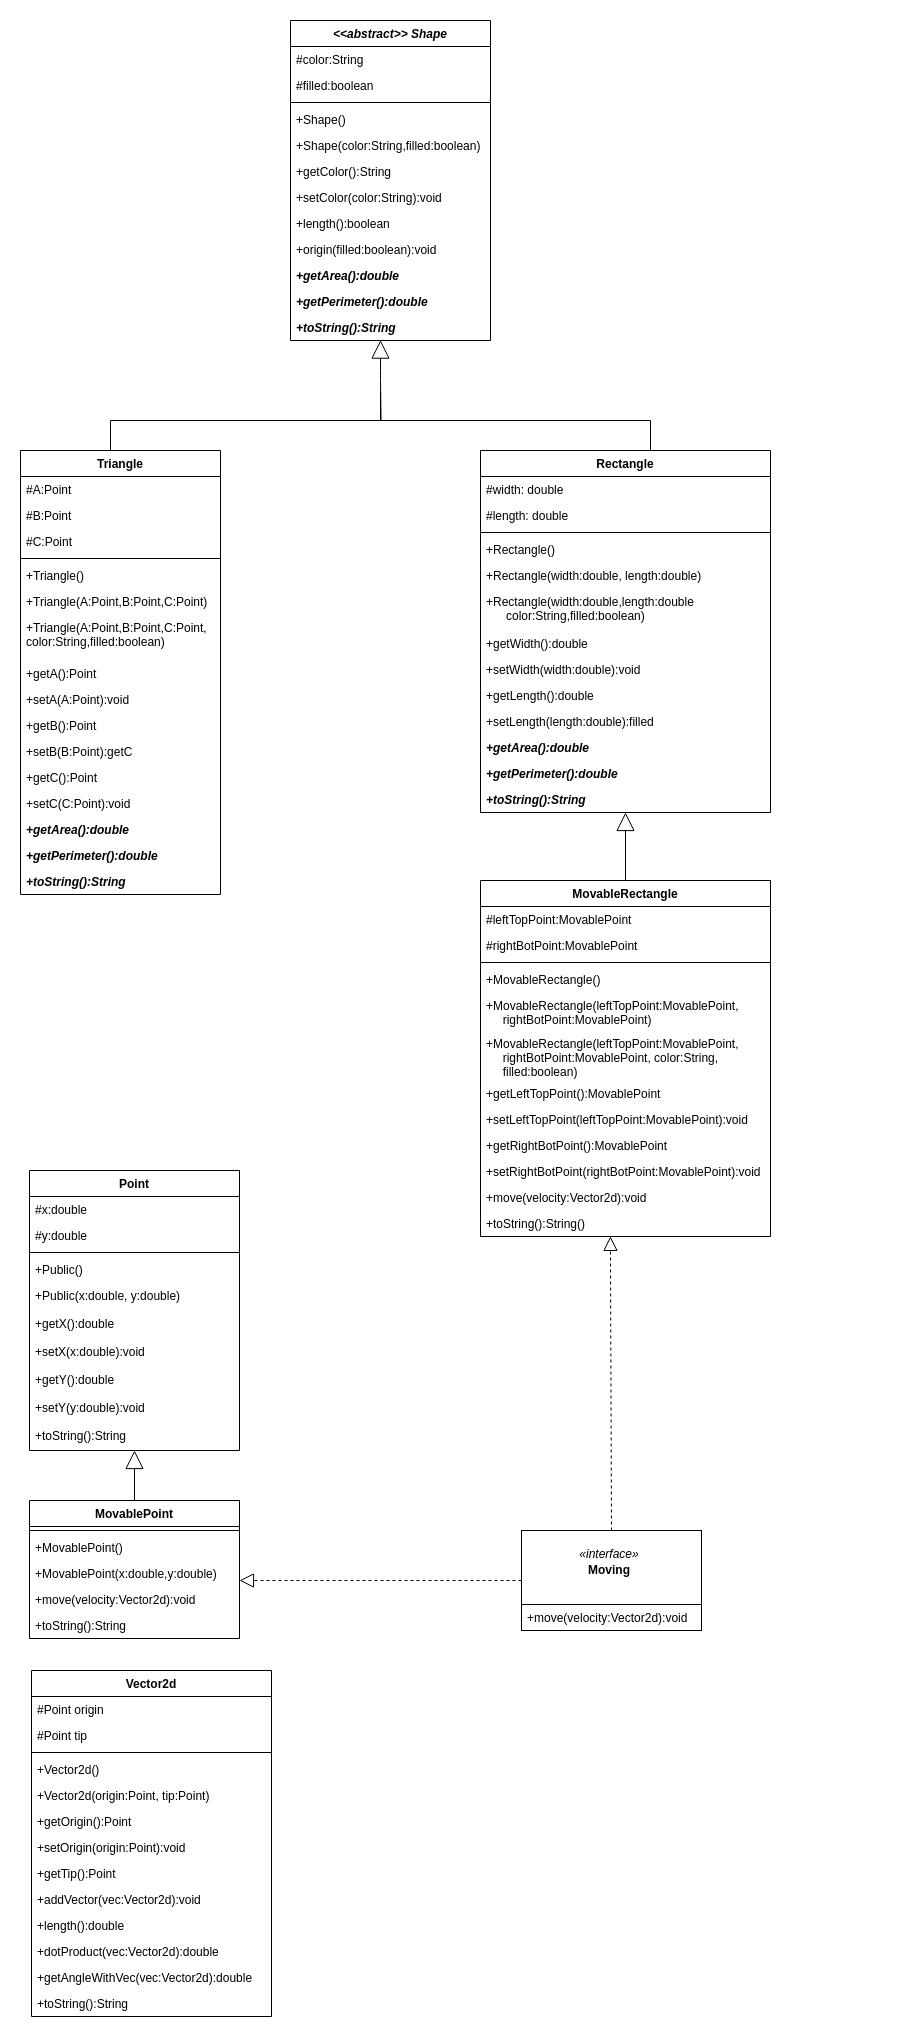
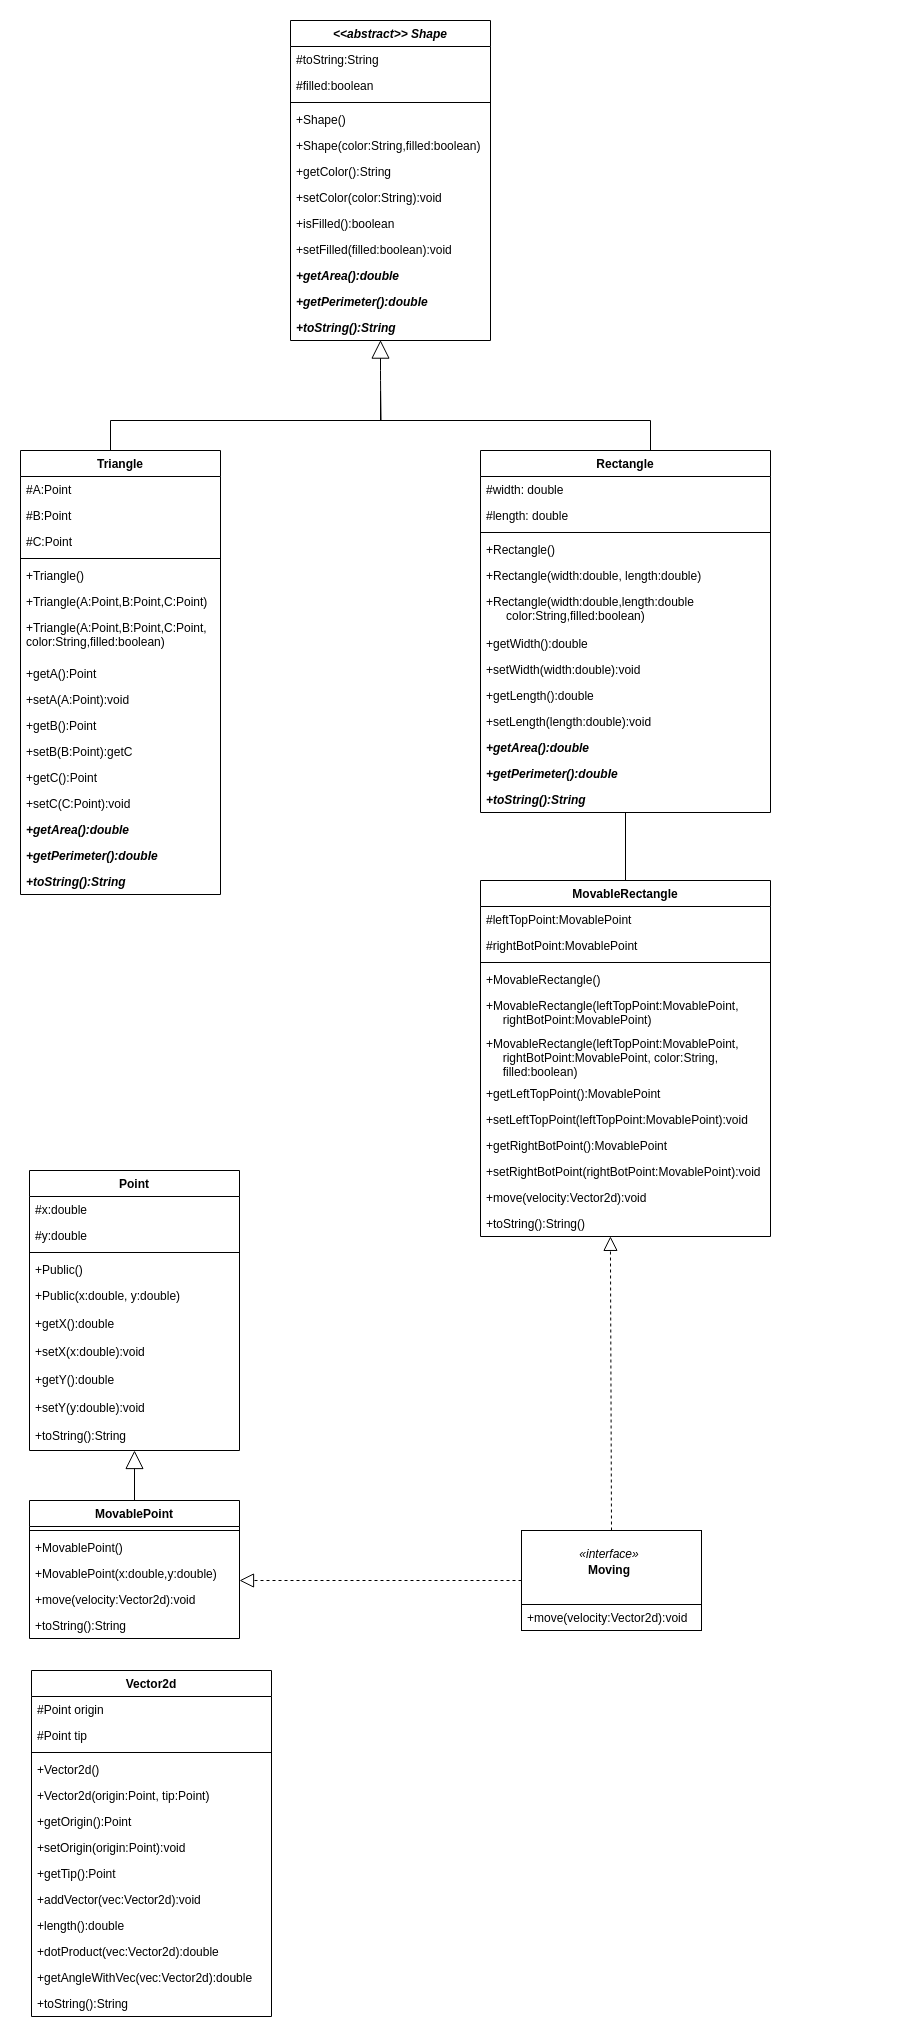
(335, 60) -> (345, 60)
(348, 224) -> (350, 224)
(376, 250) -> (385, 250)
(583, 722) -> (579, 722)
(626, 832) -> (626, 824)
